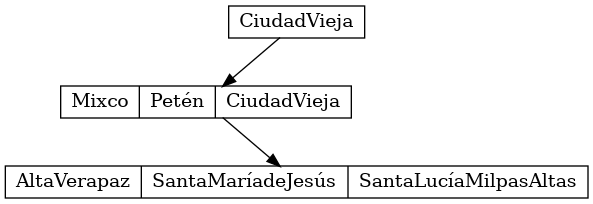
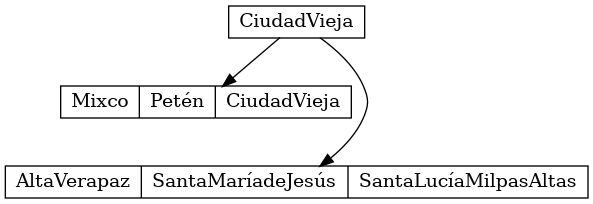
(246, 138) -> (367, 95)
